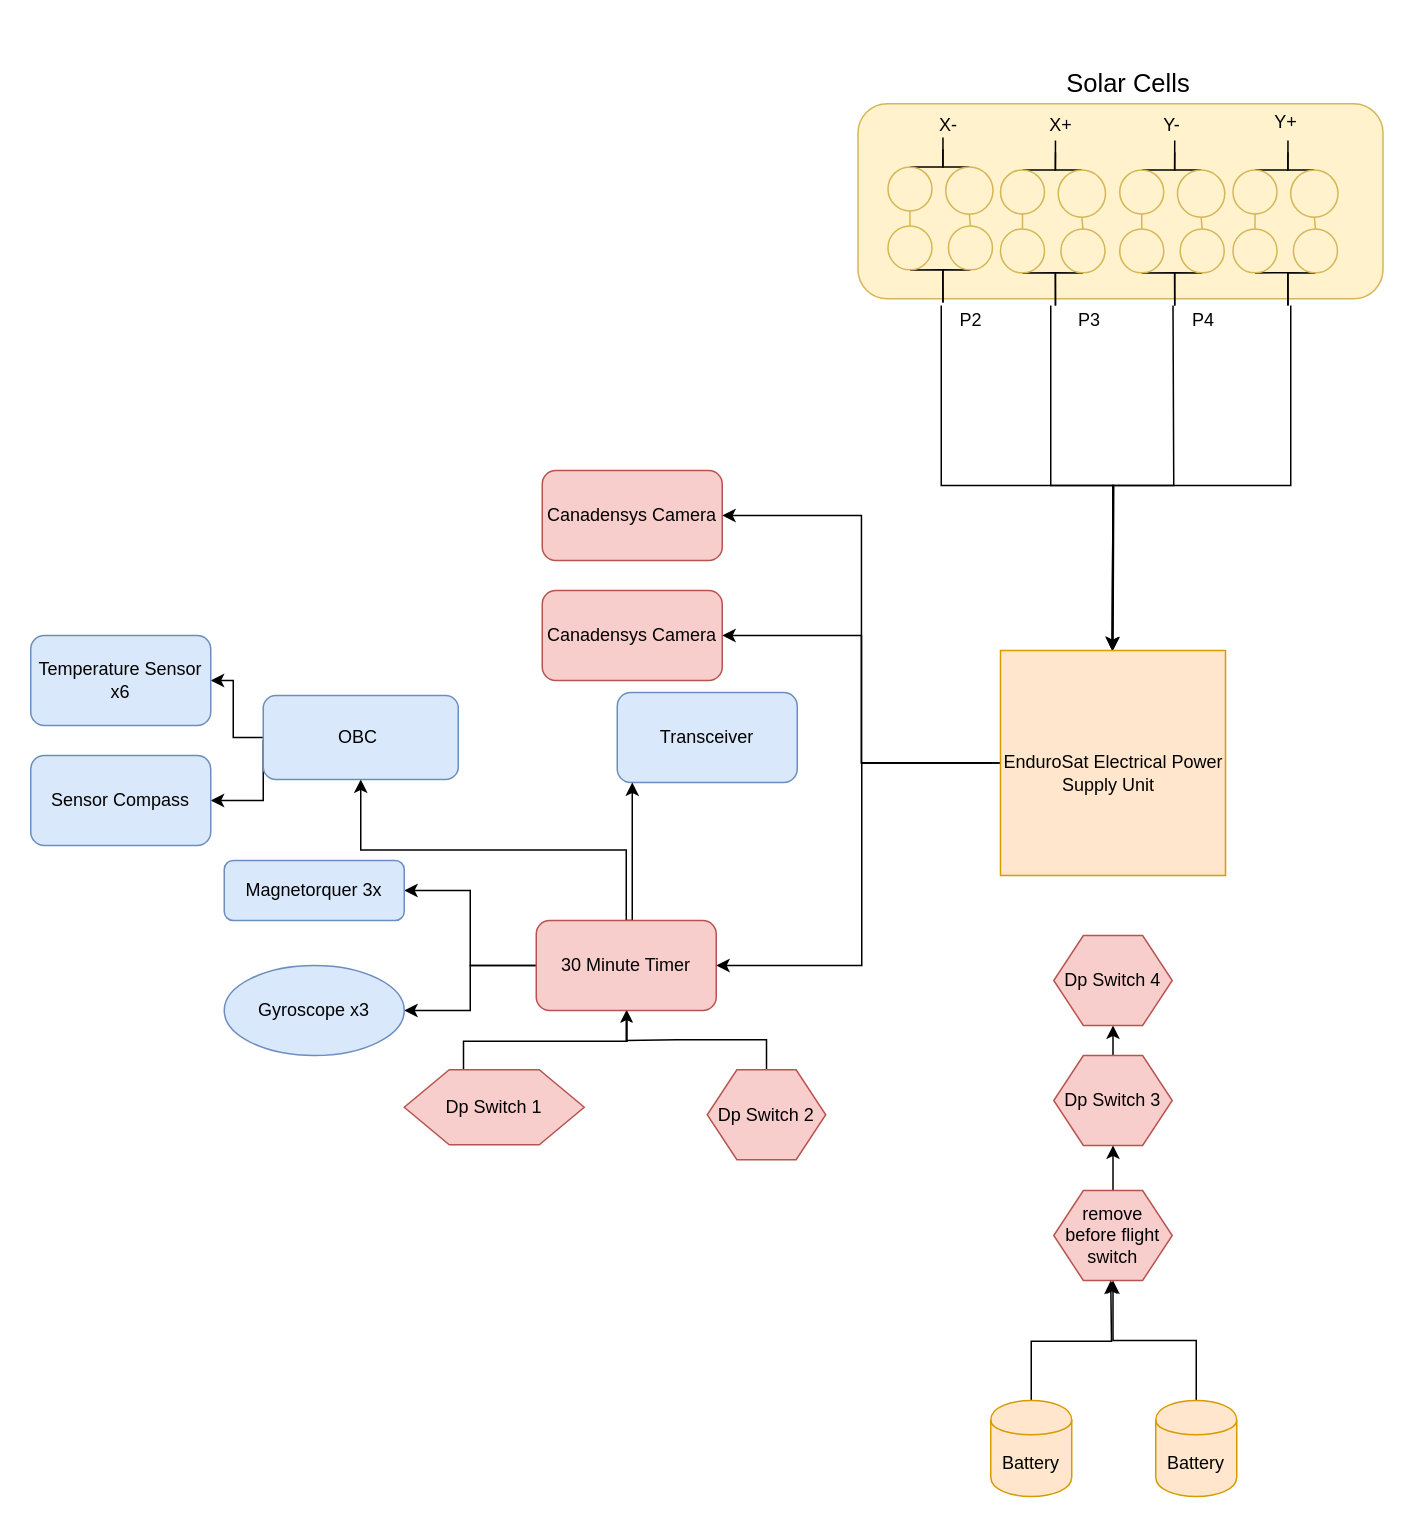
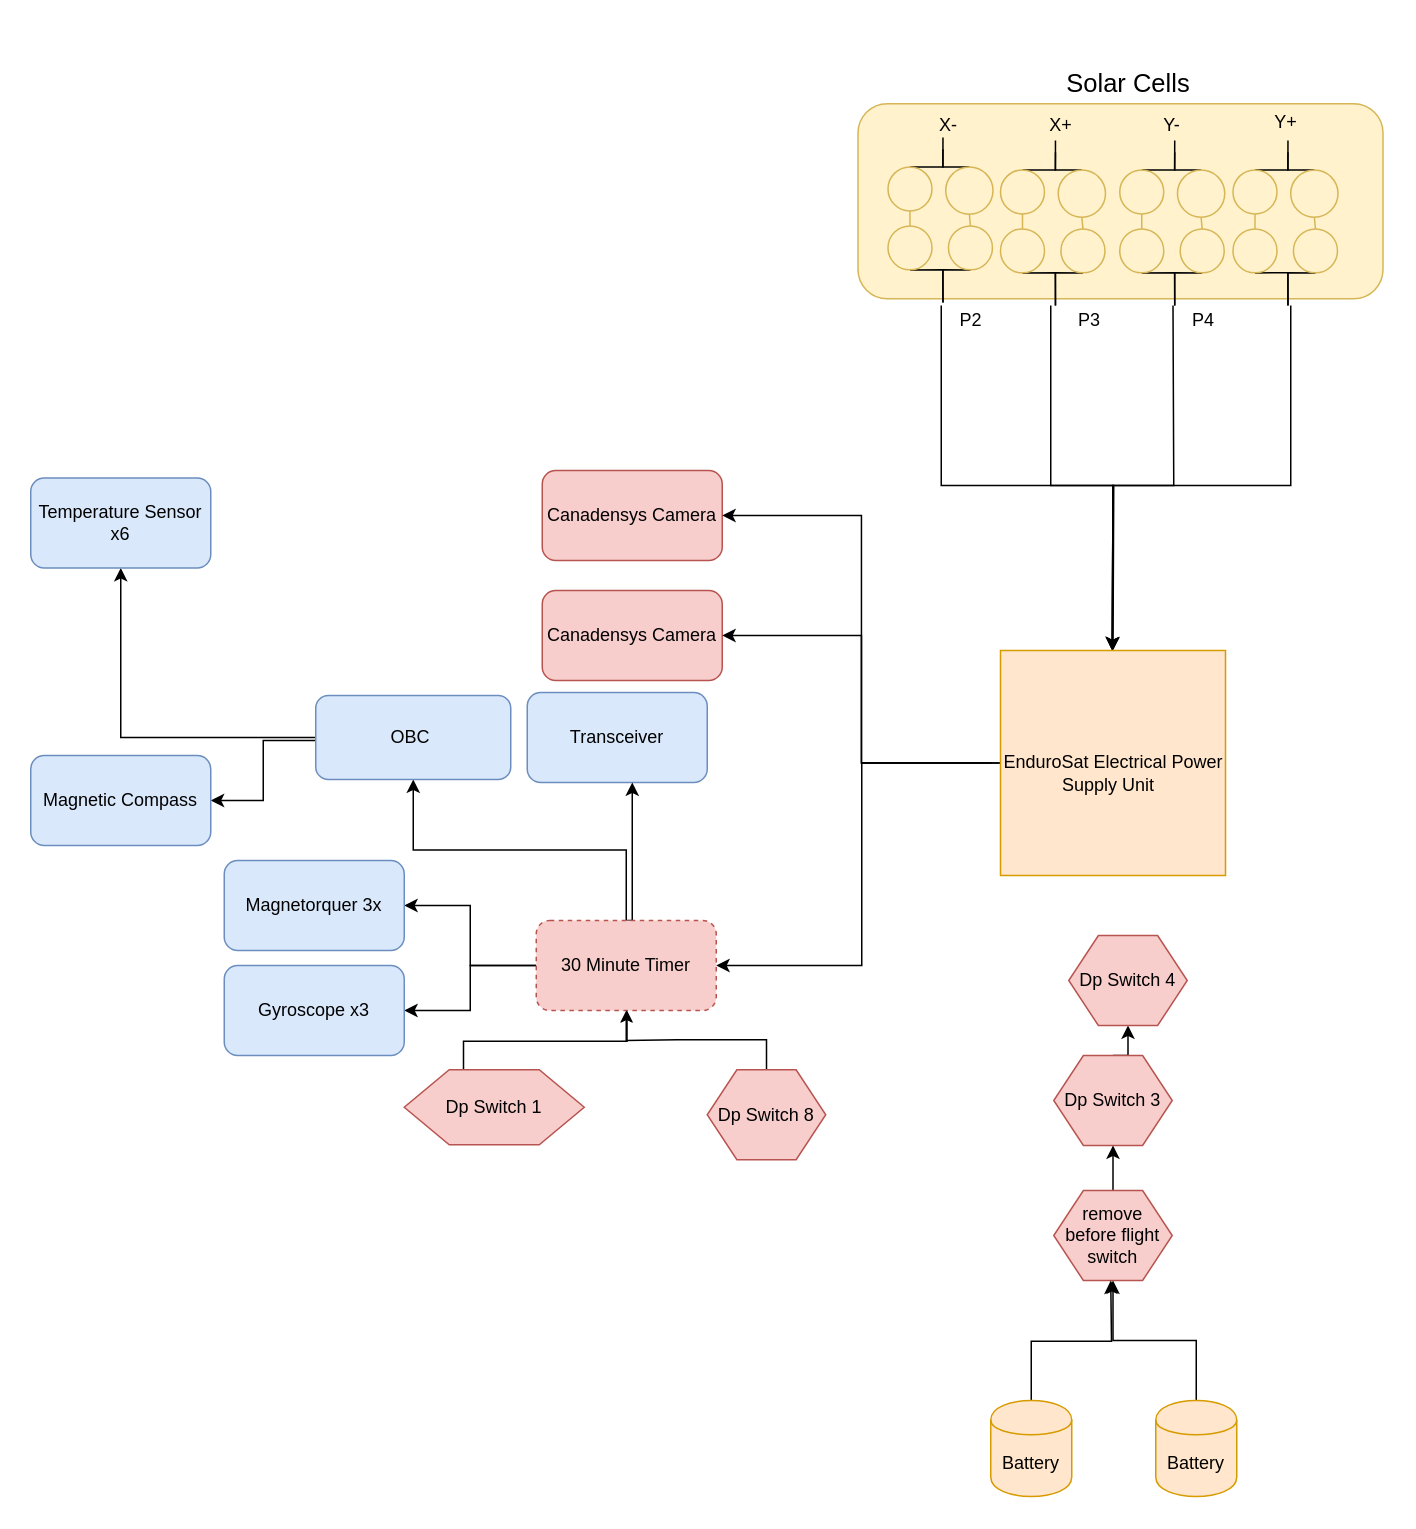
(121, 680) -> (121, 523)
(361, 737) -> (413, 737)
(707, 737) -> (617, 737)
(121, 800) -> (121, 800)
(314, 890) -> (314, 905)
(626, 965) -> (626, 965)
(1113, 980) -> (1128, 980)
(314, 1010) -> (314, 1010)
(767, 1115) -> (767, 1115)
